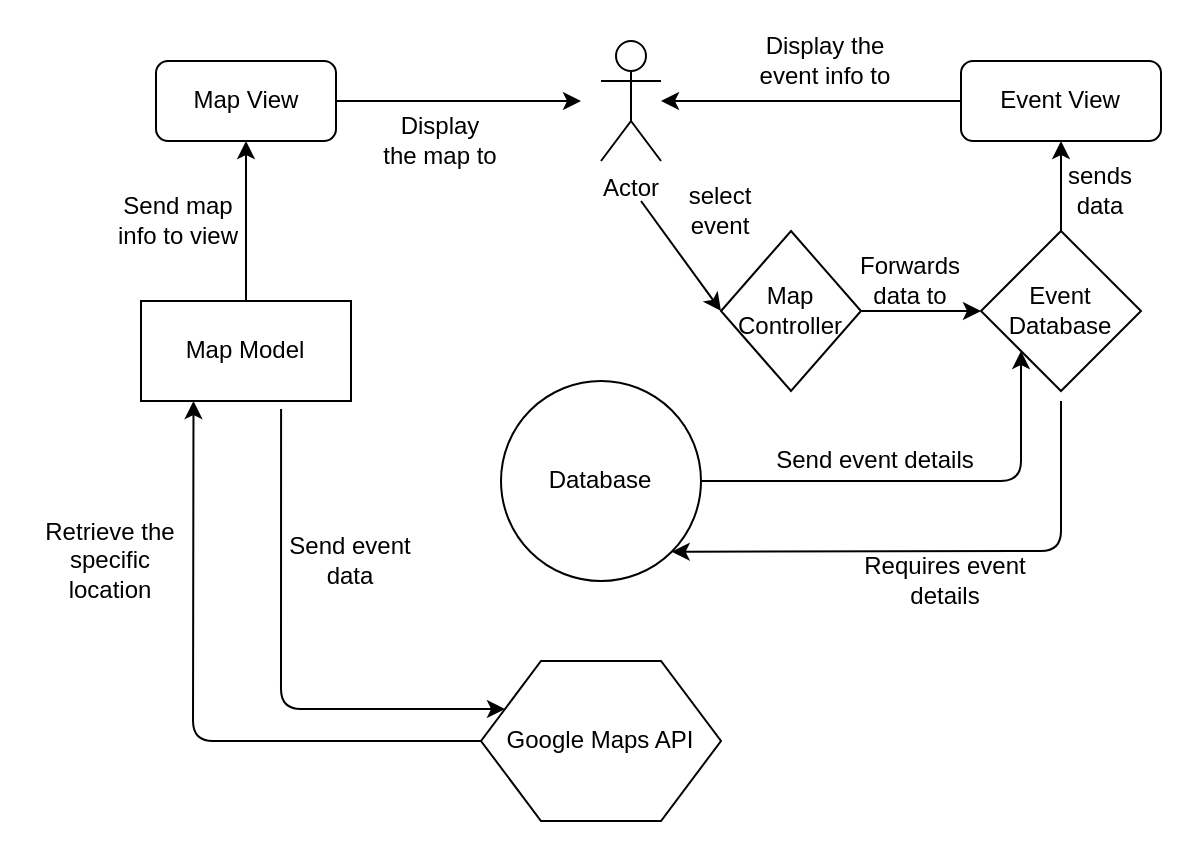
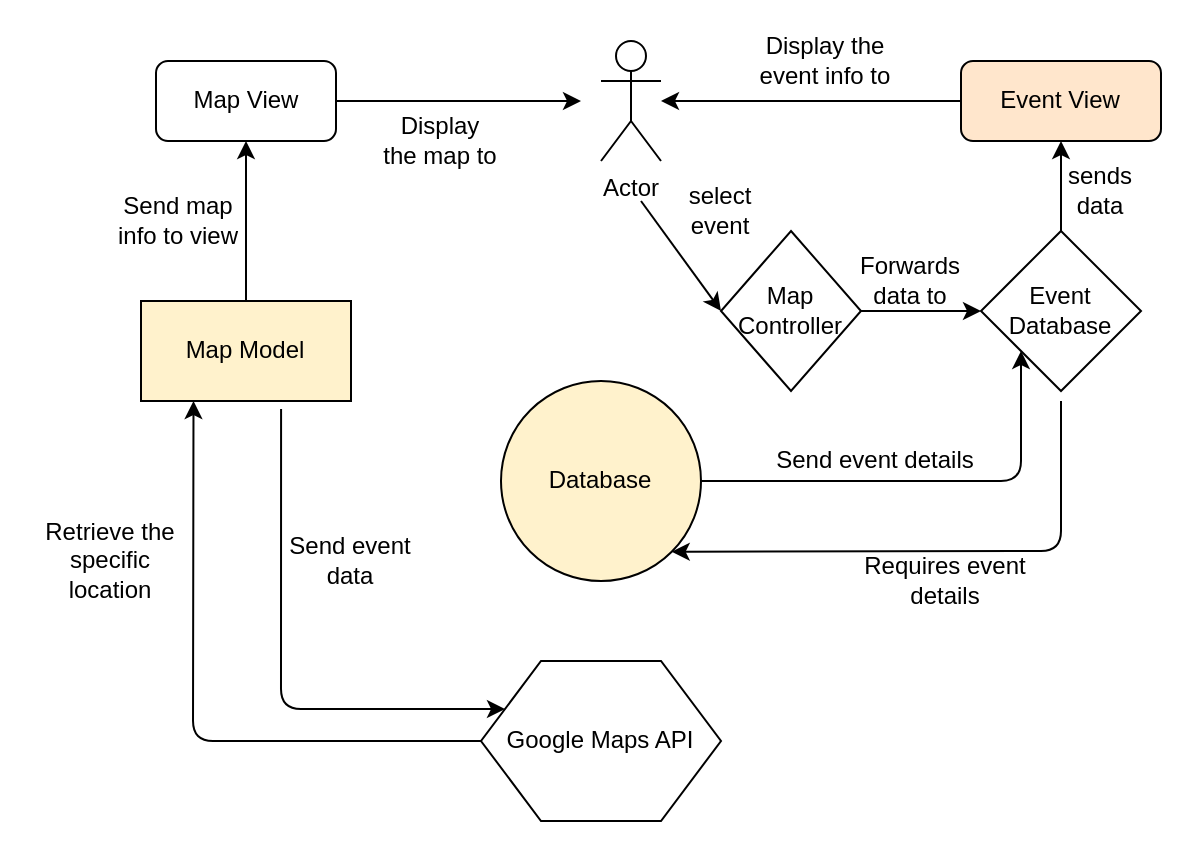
(1061, 101) -> (1061, 101)
(246, 351) -> (246, 351)
(601, 481) -> (601, 481)
